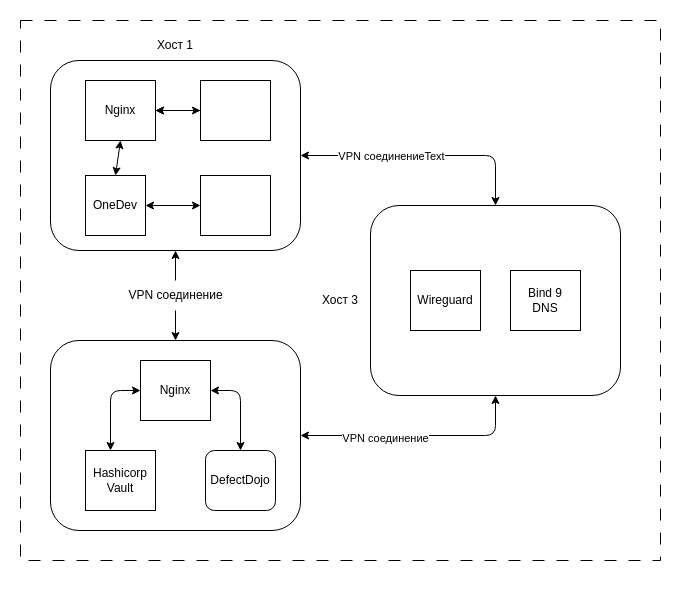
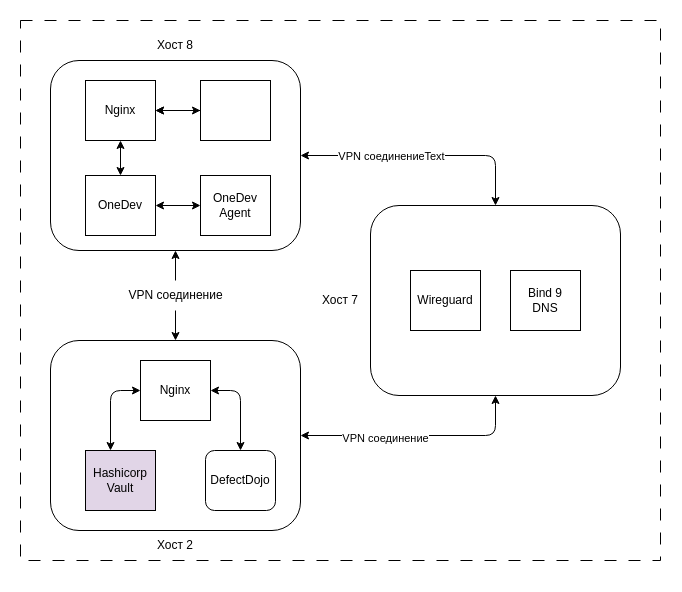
(176, 46) -> (176, 46)
(116, 206) -> (121, 206)
none -> (236, 206)
(341, 301) -> (341, 301)
(121, 481) -> (121, 481)
none -> (176, 546)
